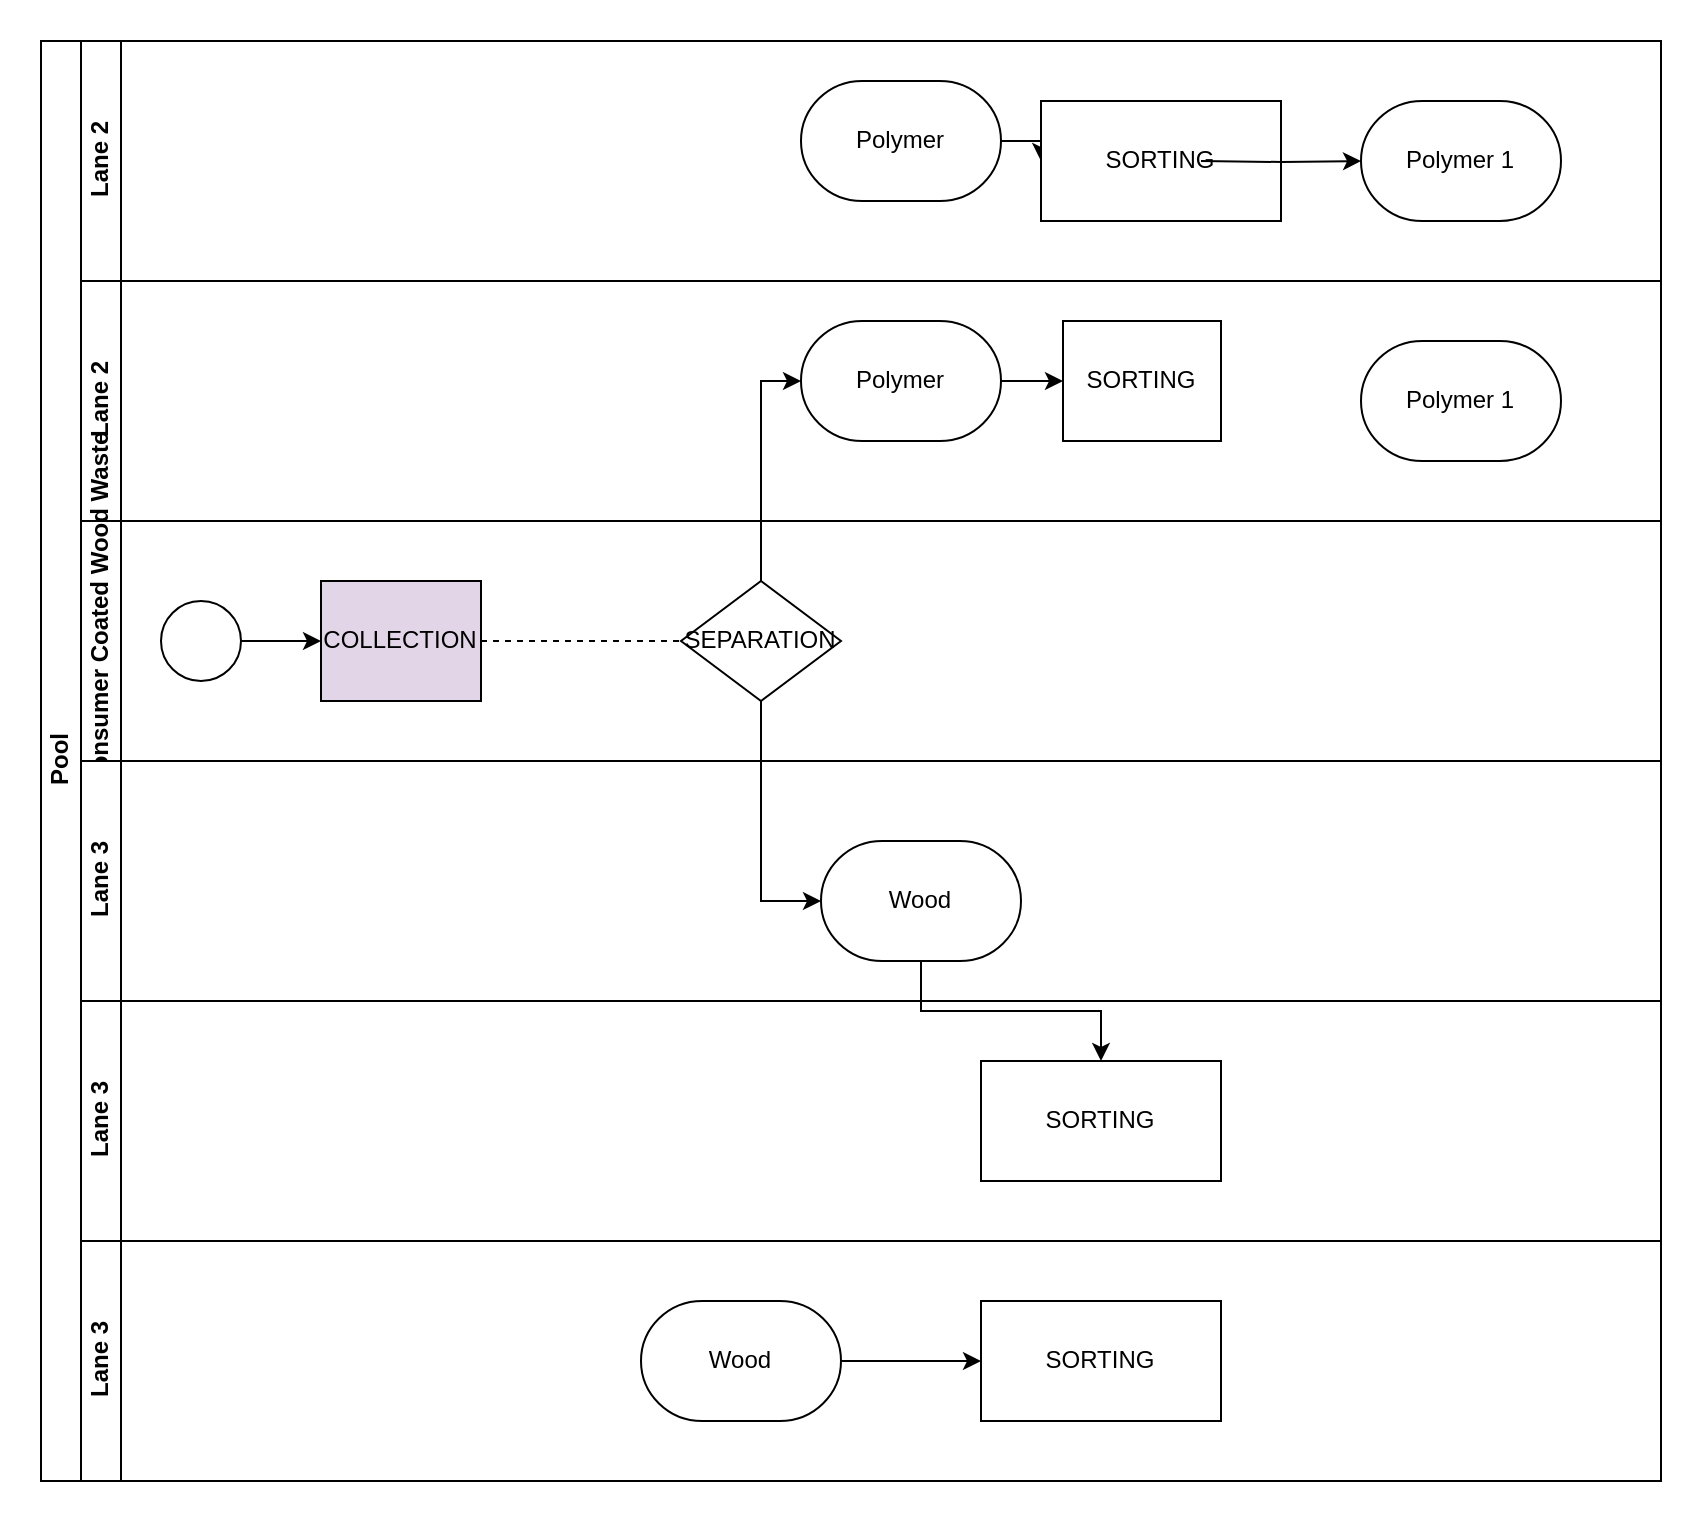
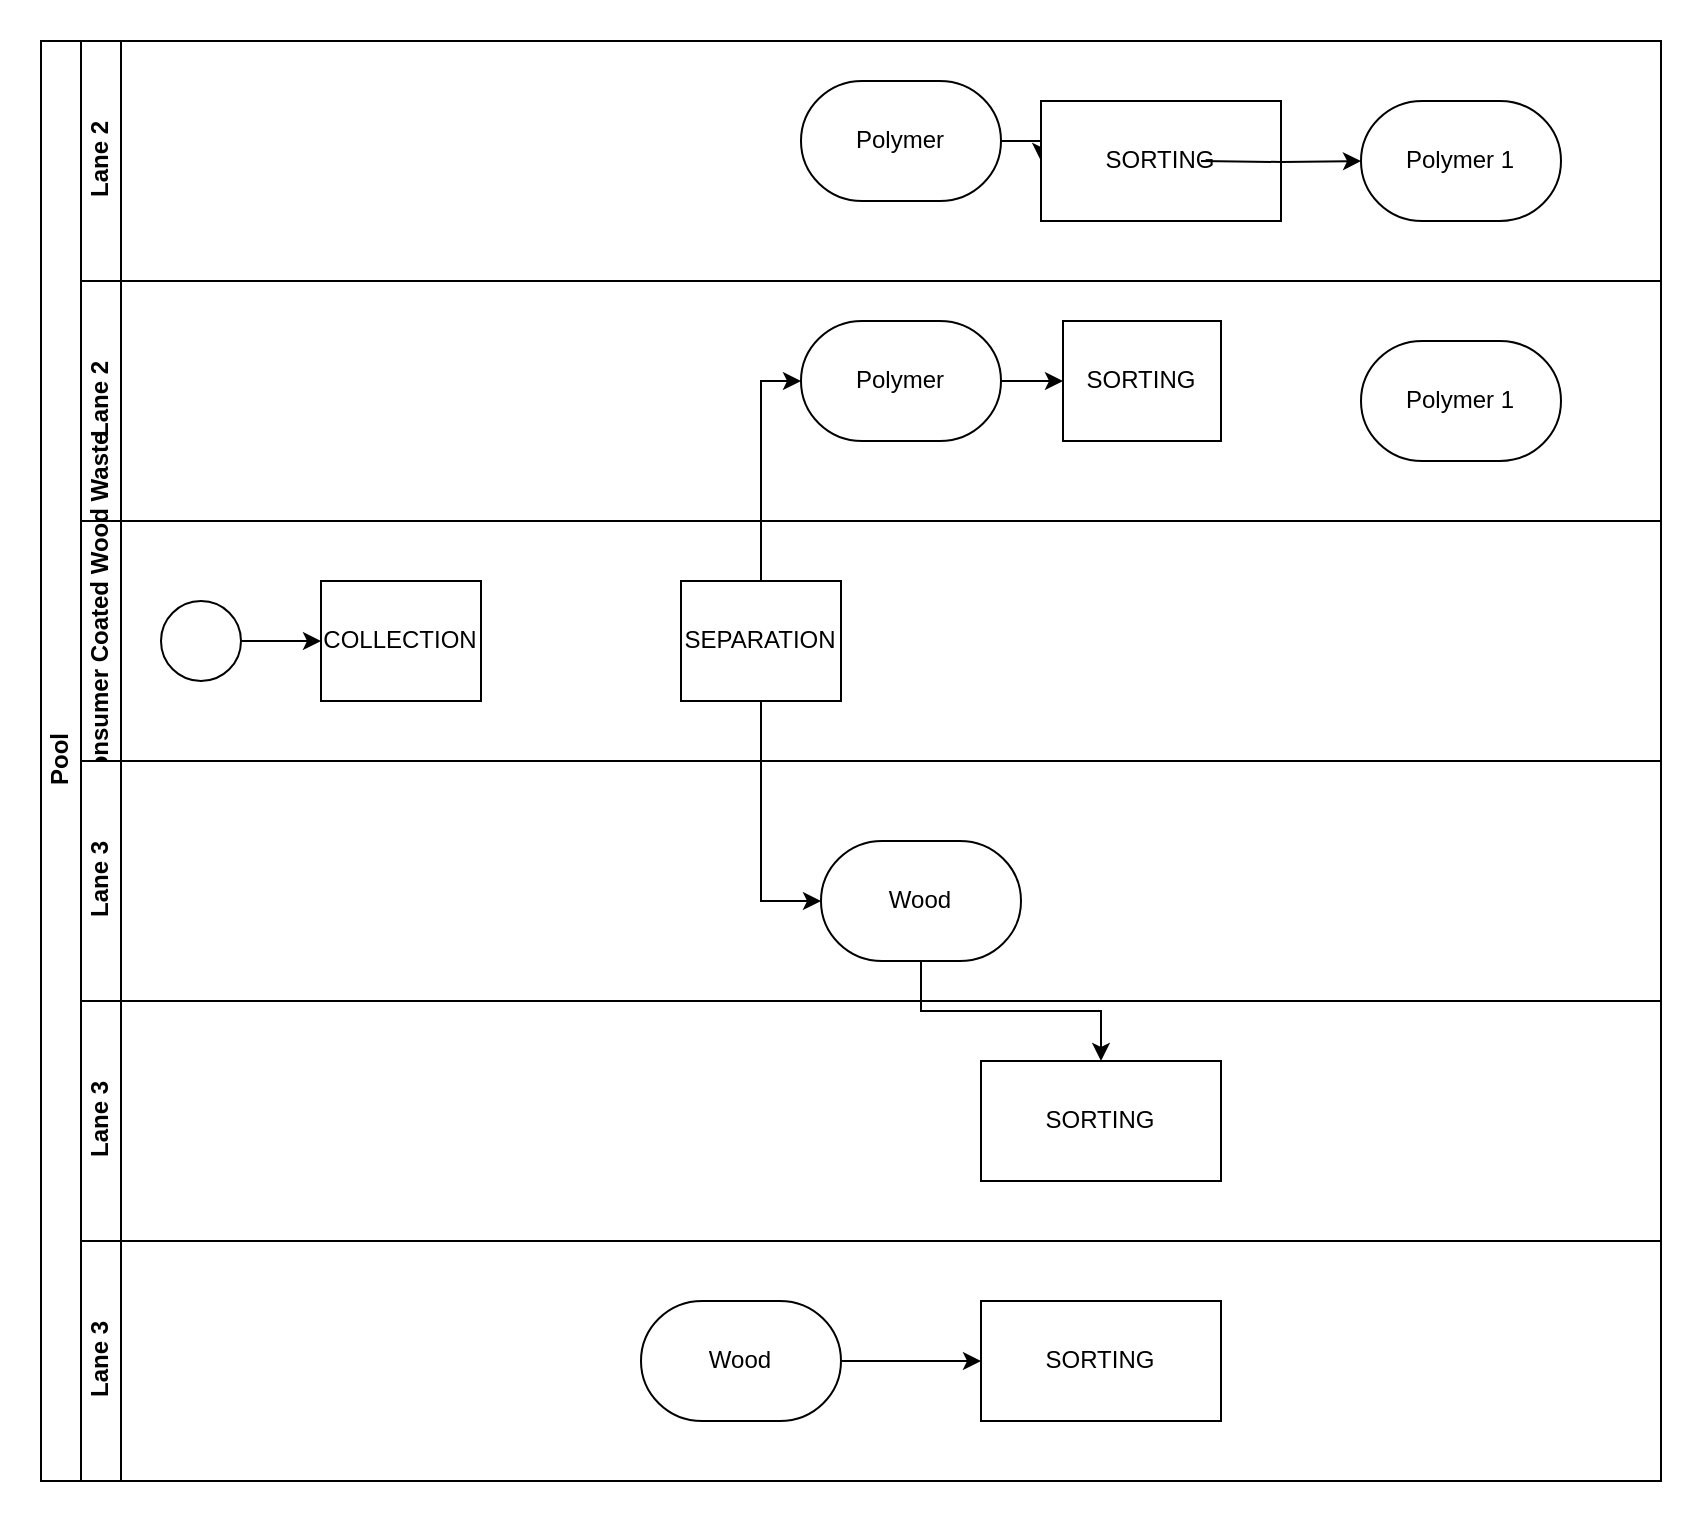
(401, 641) -> (401, 641)
(581, 641) -> none
(761, 641) -> (761, 641)
